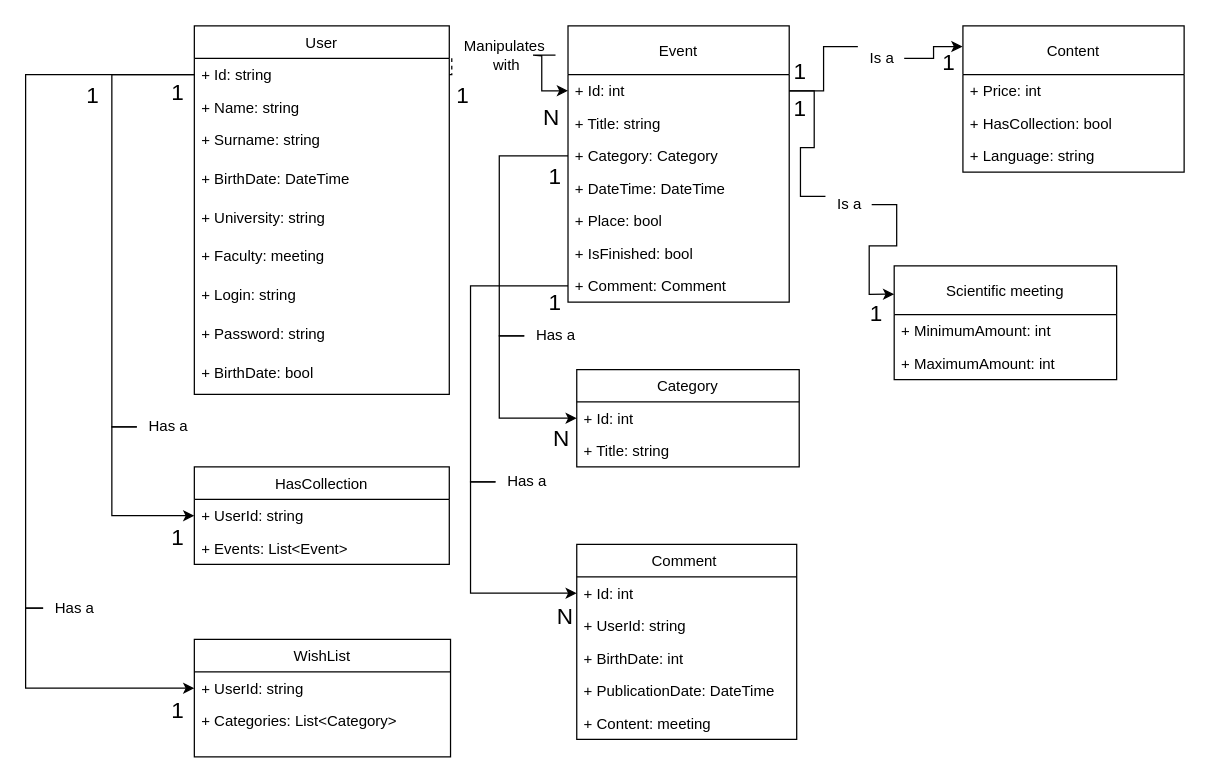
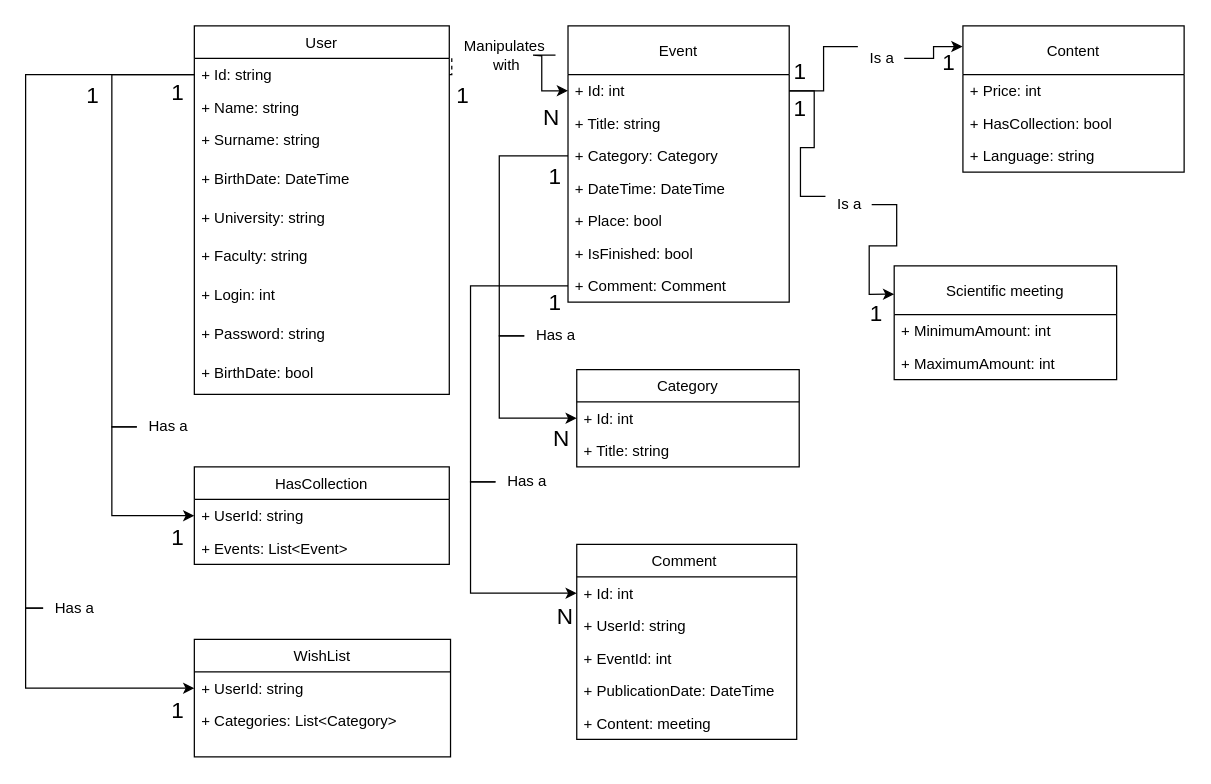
(267, 256) -> (263, 256)
(255, 295) -> (242, 295)
(641, 659) -> (635, 659)
